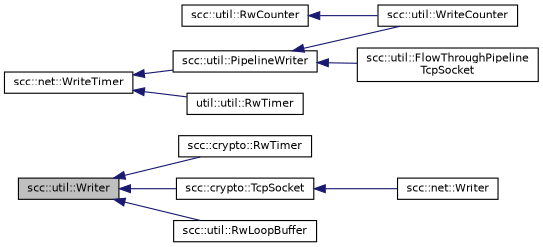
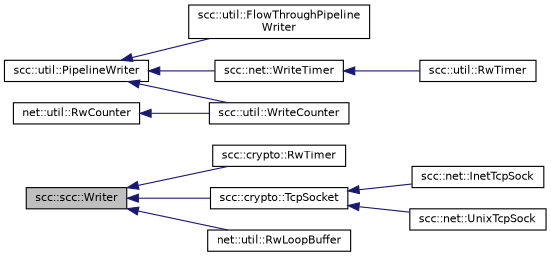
(245, 16) -> (76, 113)
(448, 65) -> (279, 22)
(159, 72) -> (187, 71)
(245, 104) -> (478, 71)
none -> (478, 177)
(69, 189) -> (76, 198)
(448, 189) -> (478, 219)
(245, 231) -> (279, 241)
